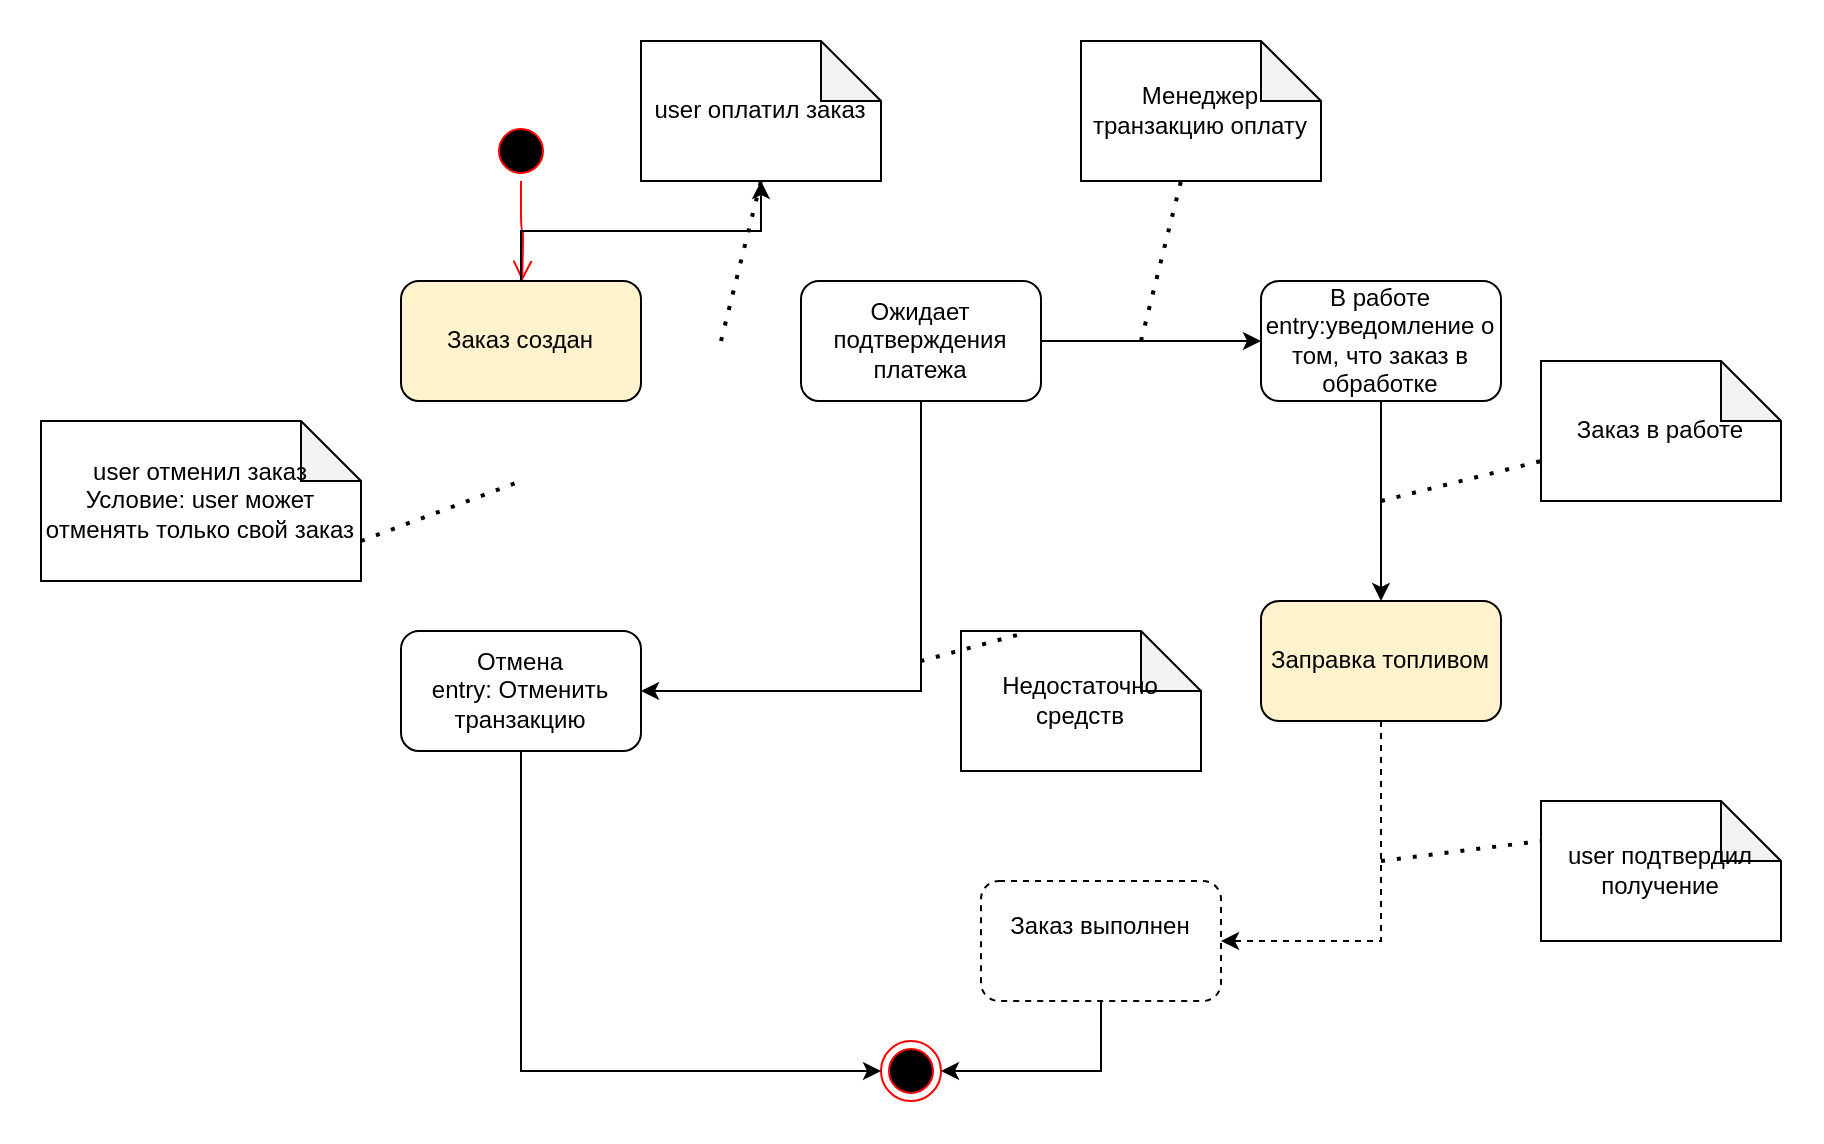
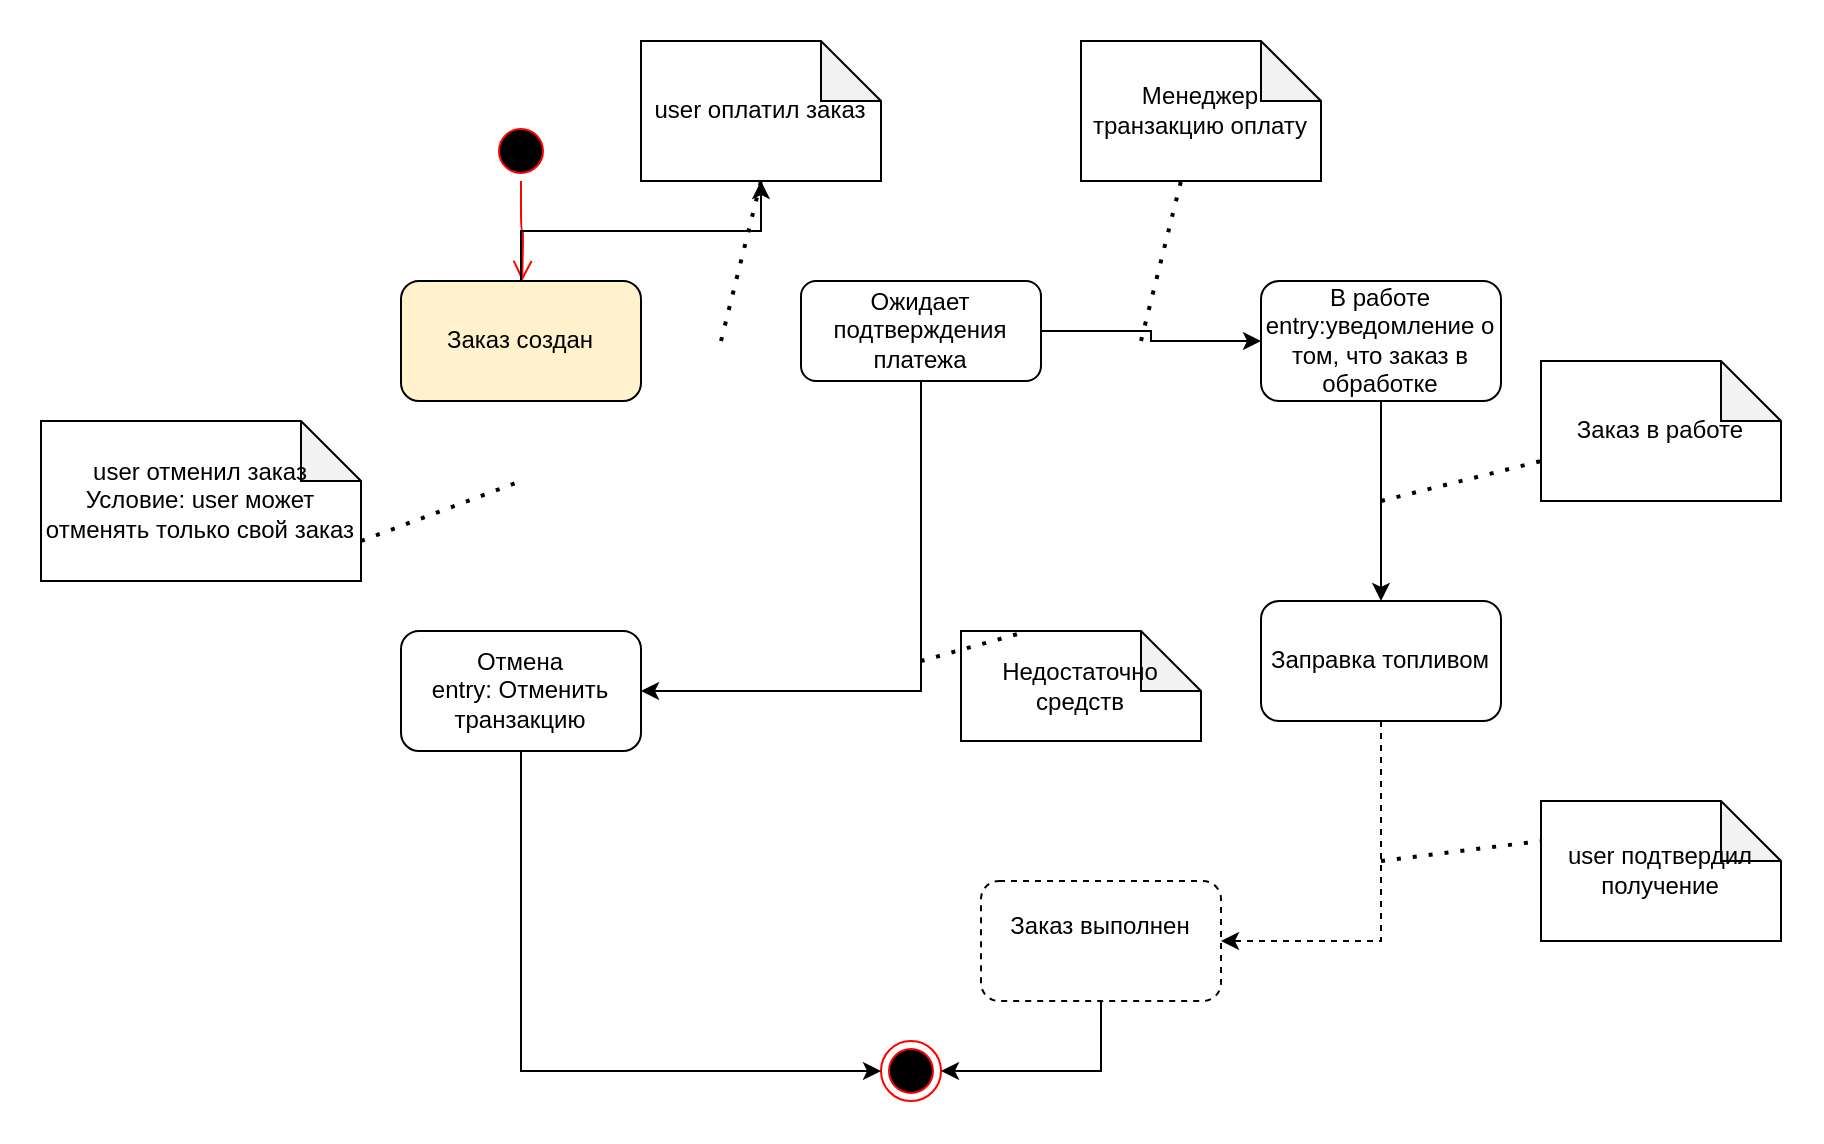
(921, 341) -> (921, 331)
(1381, 661) -> (1381, 661)
(1081, 701) -> (1081, 686)
